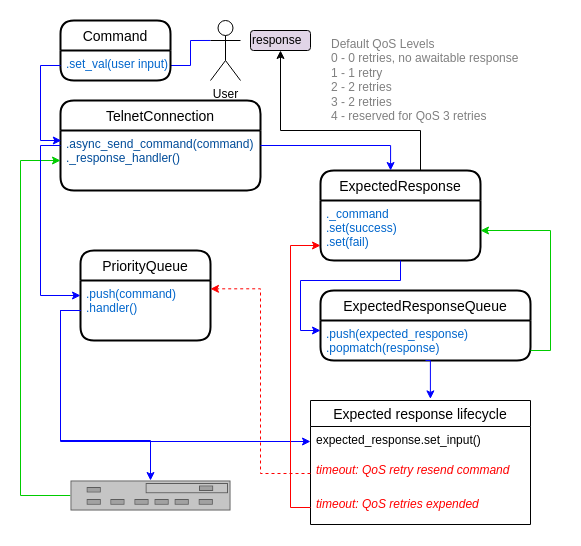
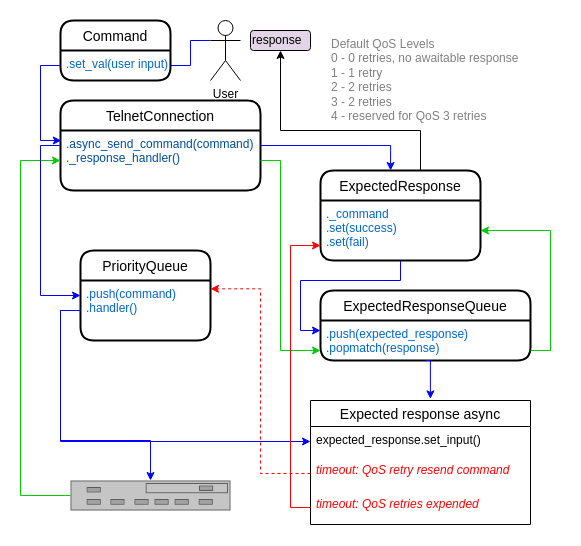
none -> (281, 263)
(420, 414) -> (420, 414)
